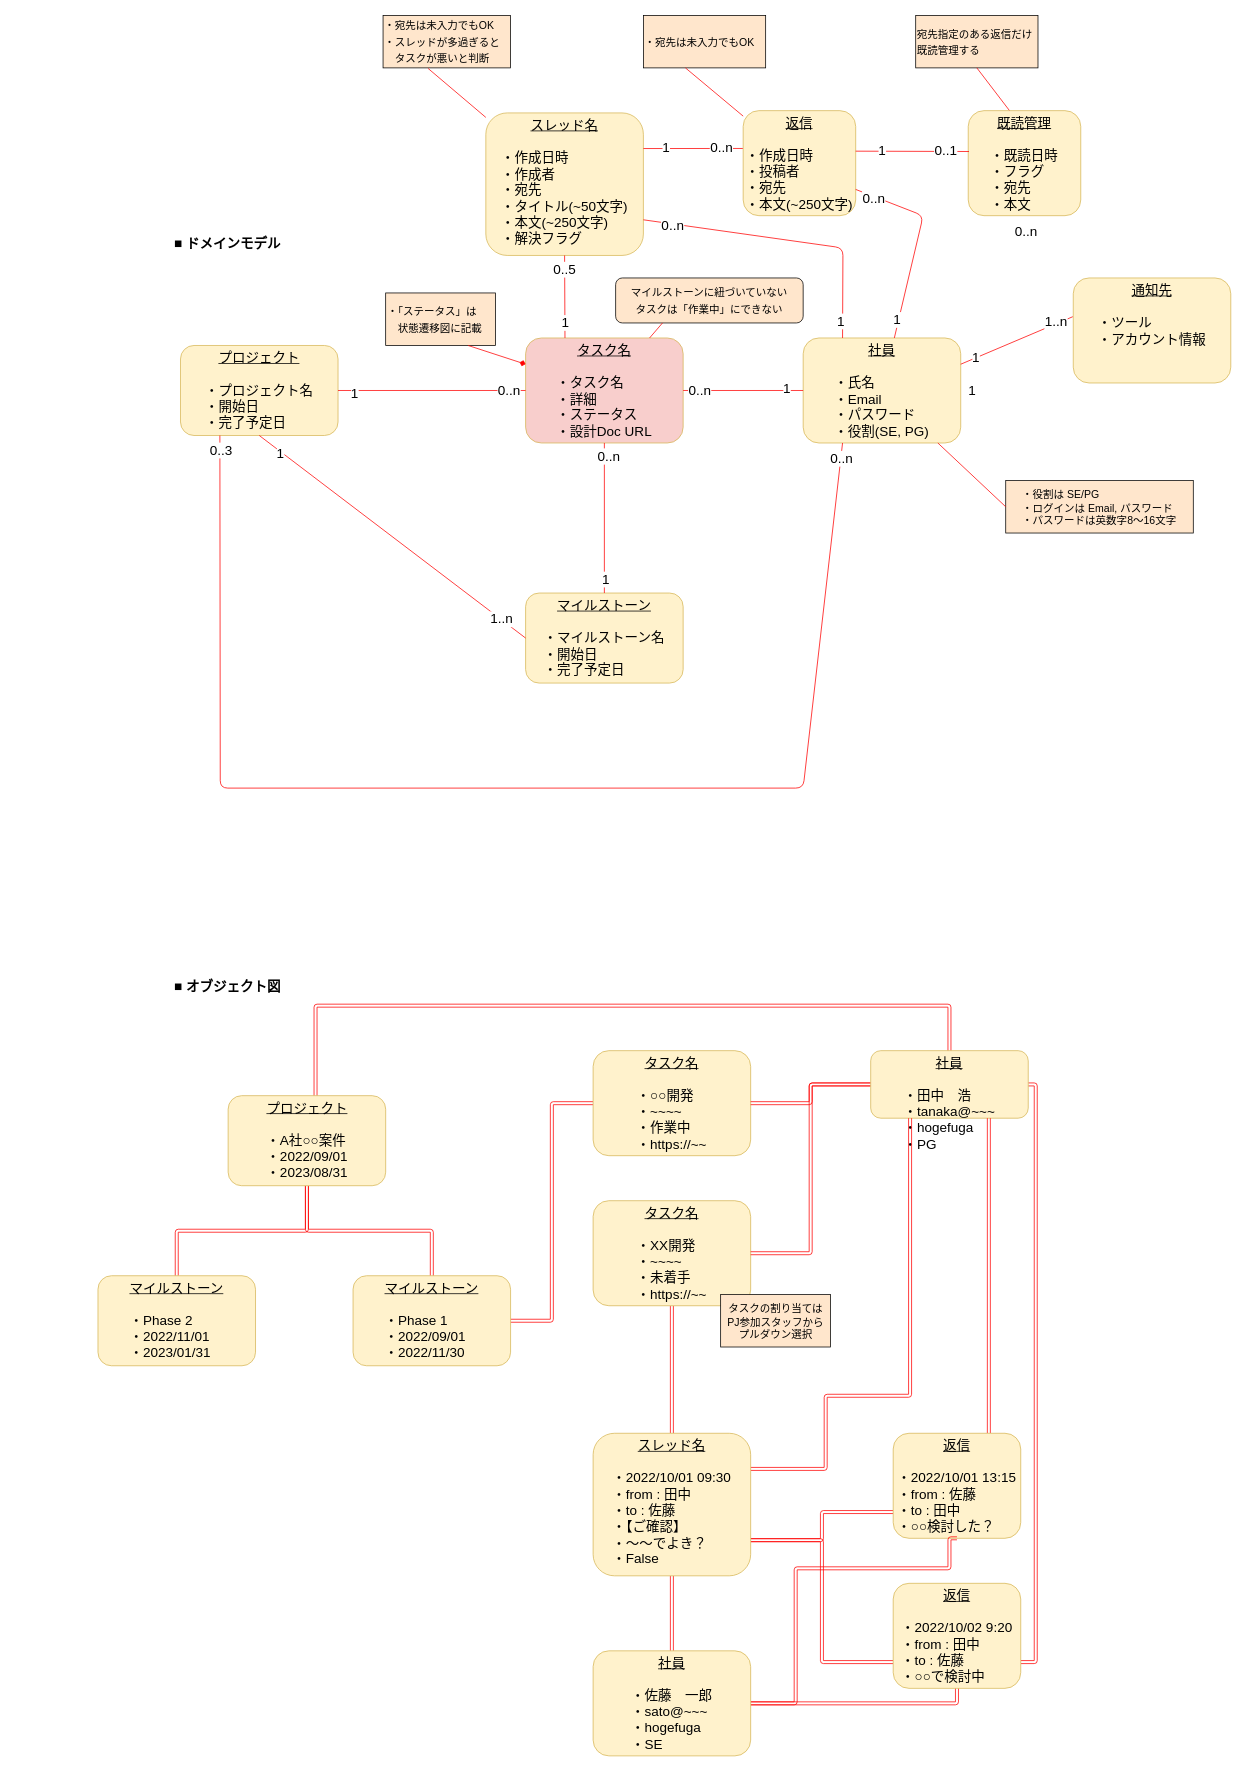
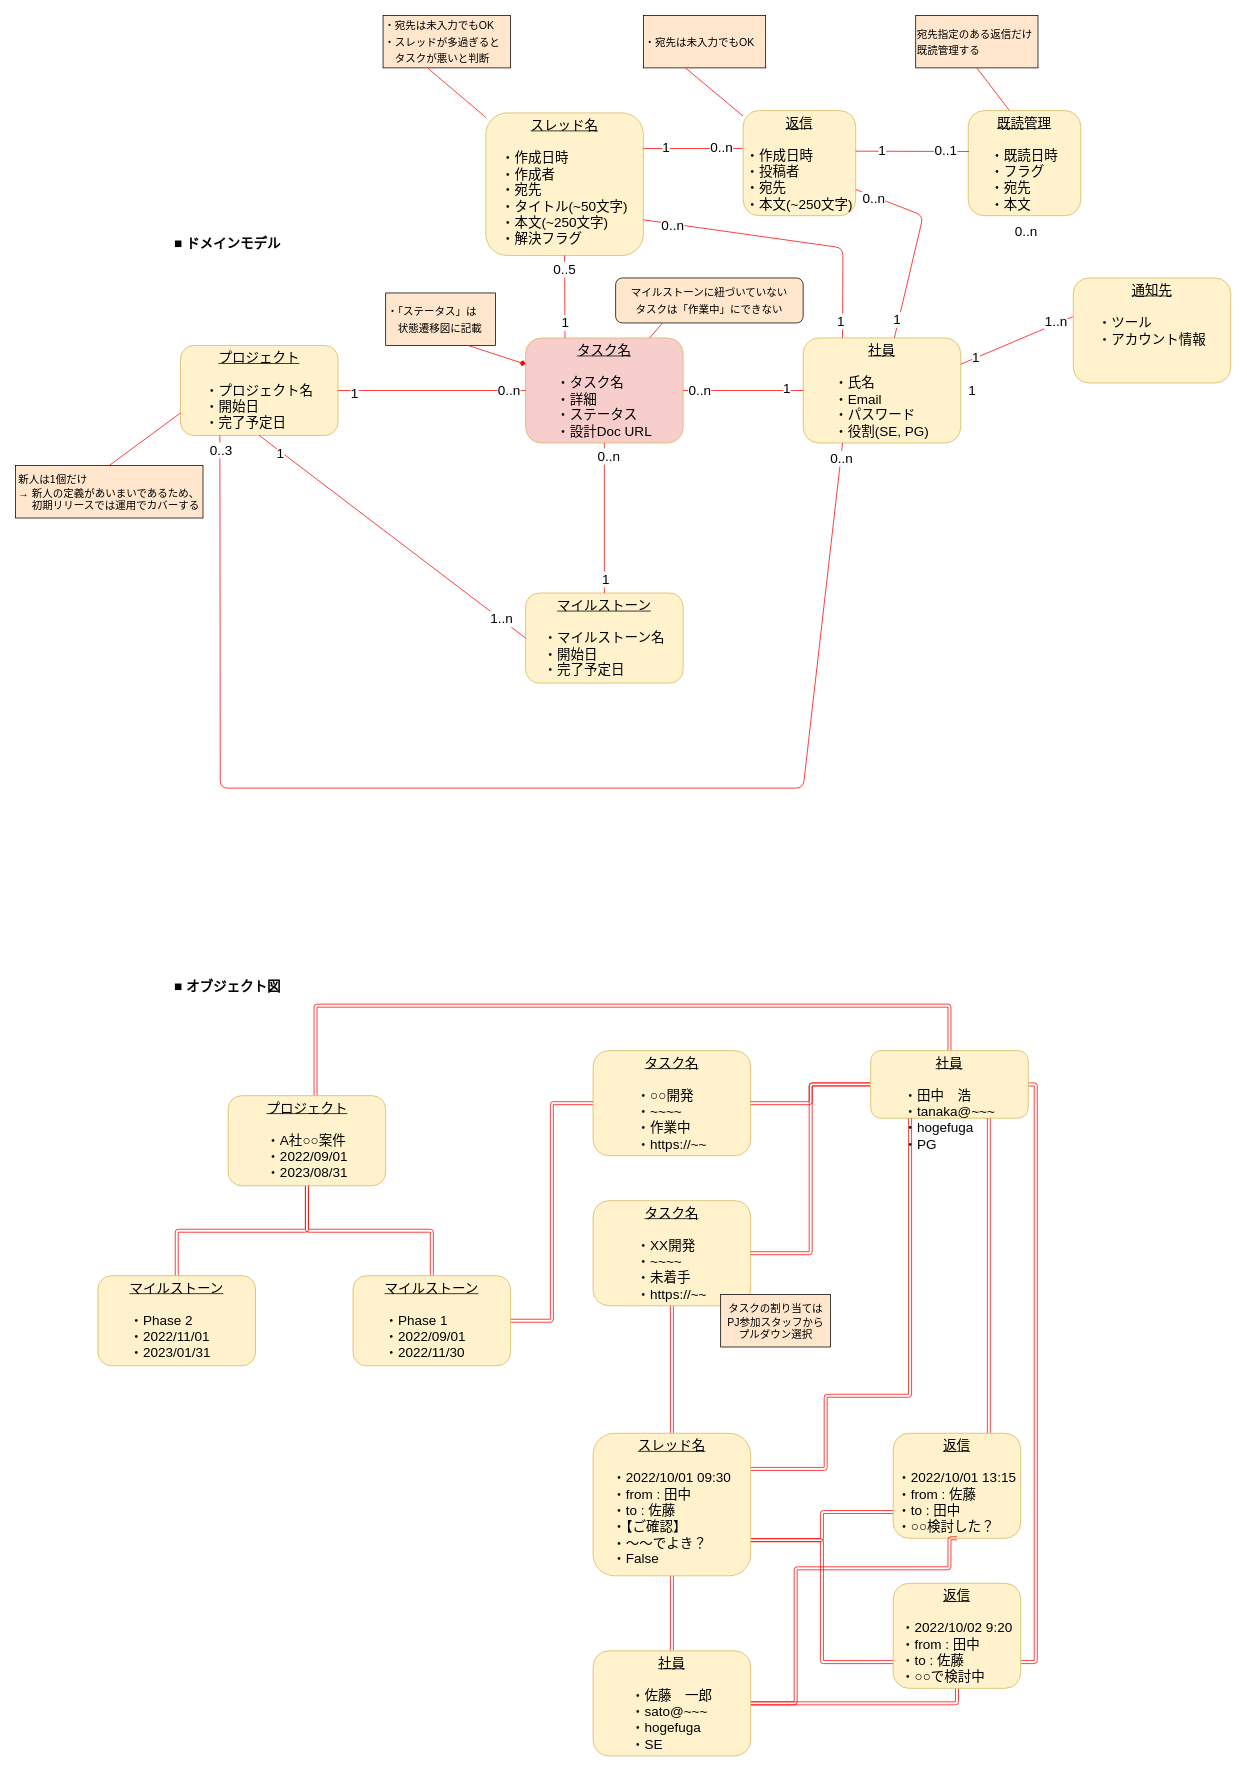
none -> (145, 439)
(972, 475) -> none
none -> (109, 492)
(1099, 507) -> none
